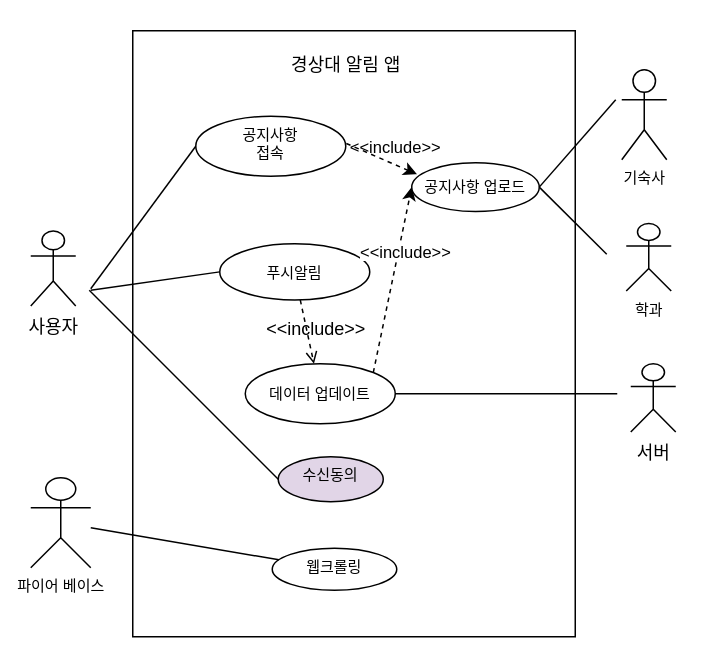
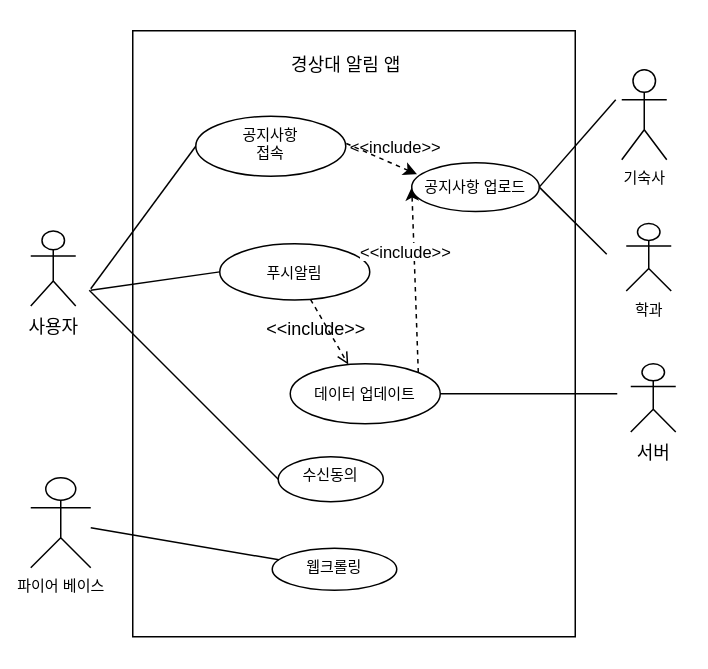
(320, 394) -> (365, 394)
(331, 479) -> (331, 479)
